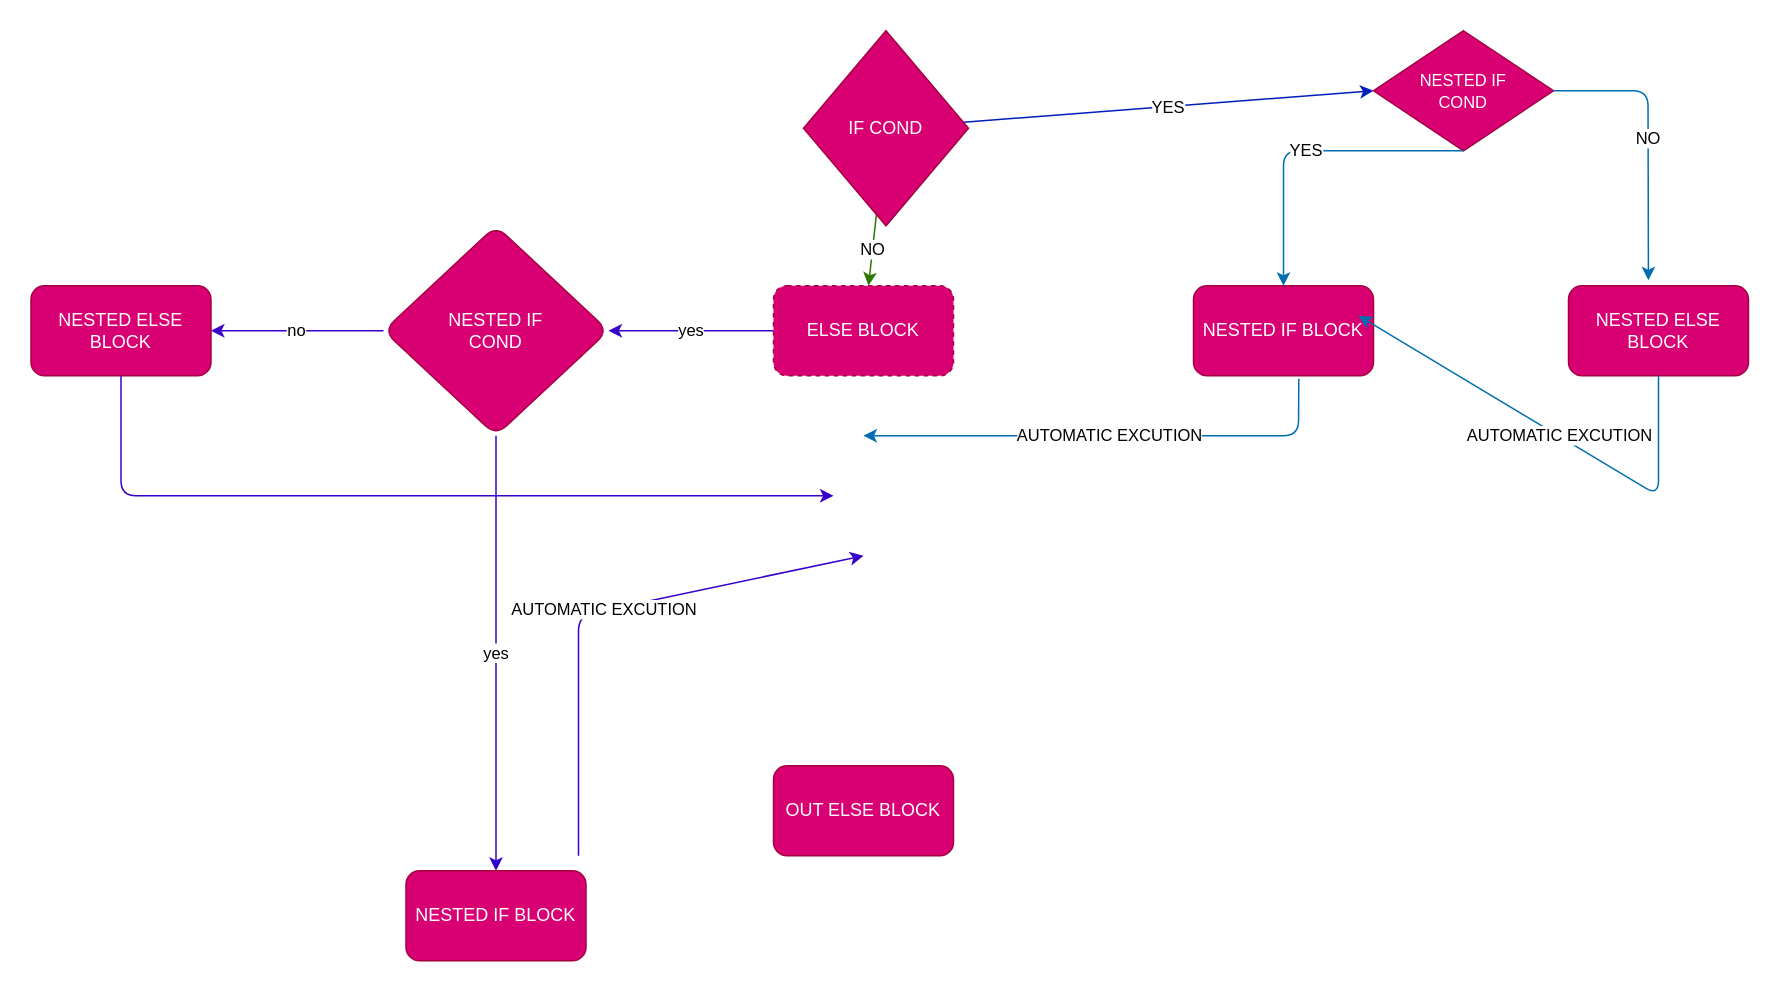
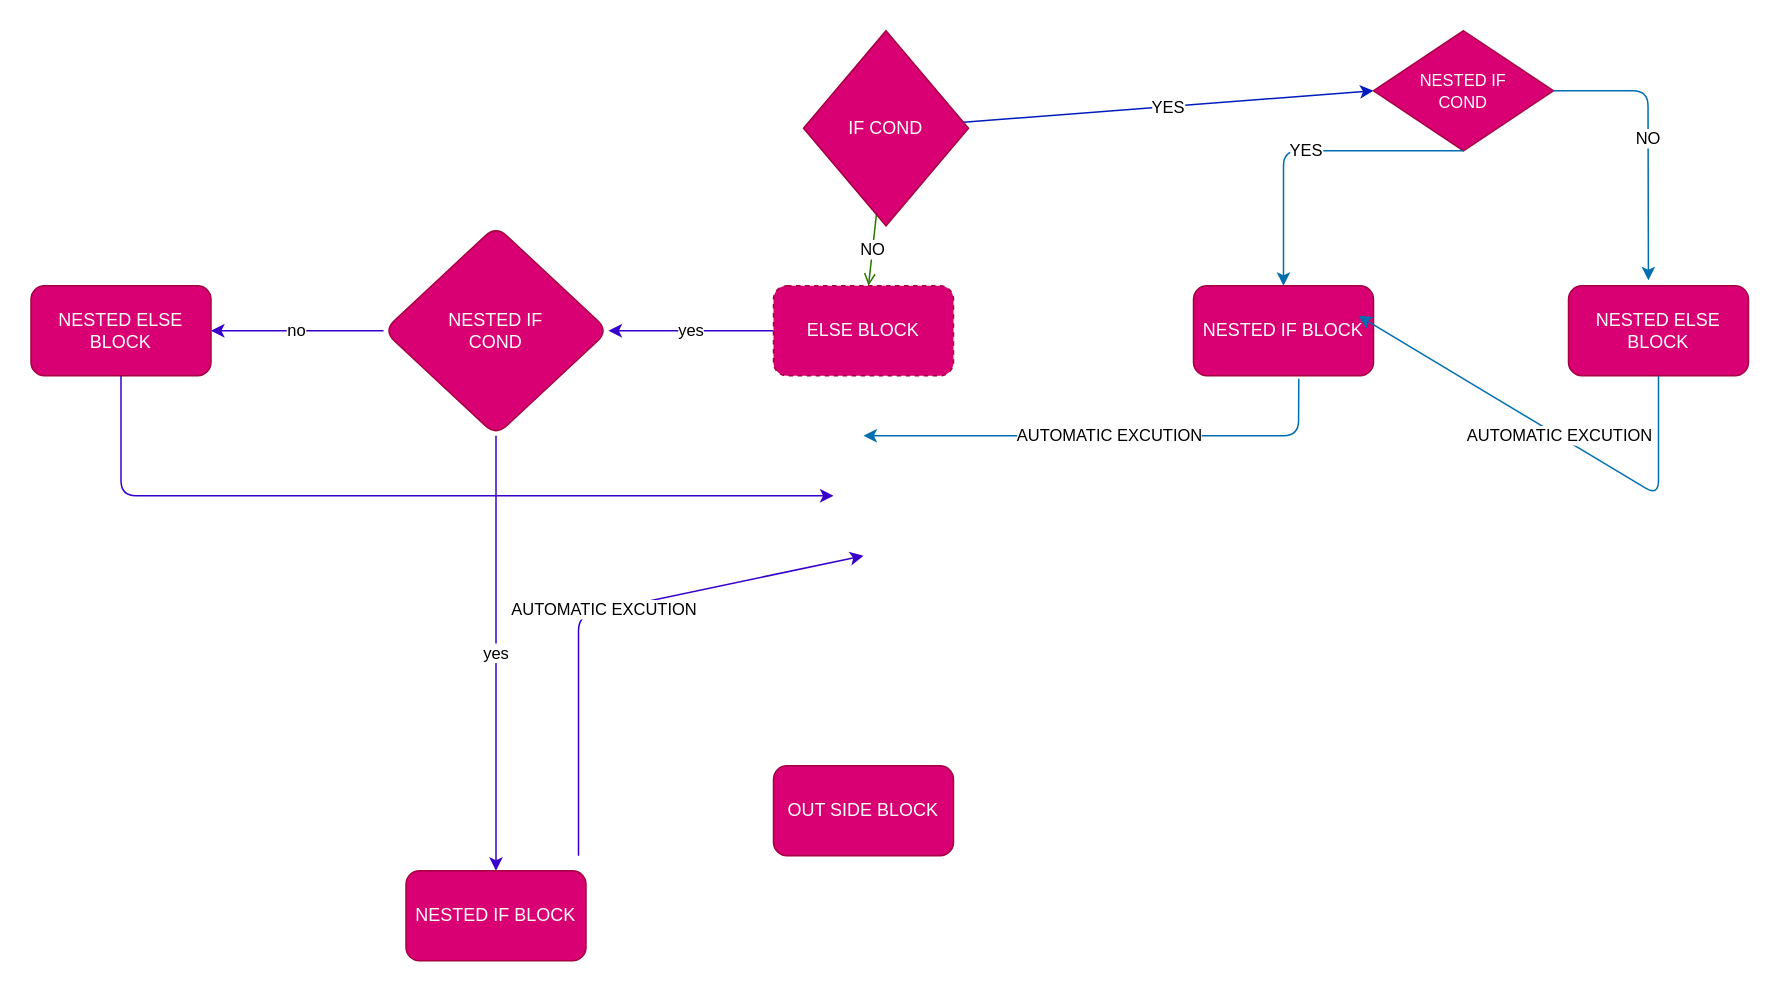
(870, 274) -> (869, 276)
(863, 811) -> (863, 811)
